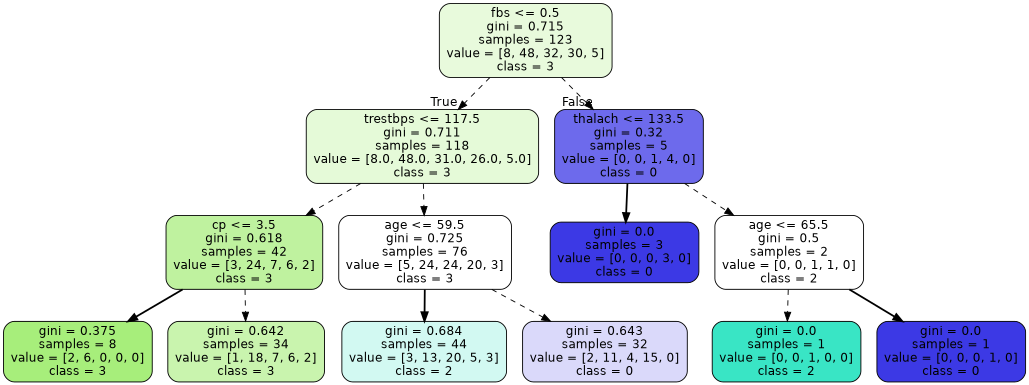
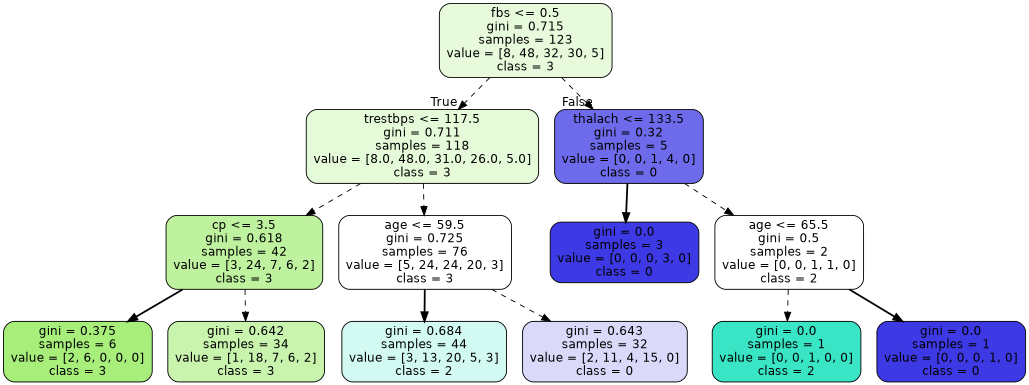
(78, 352) -> (78, 352)
